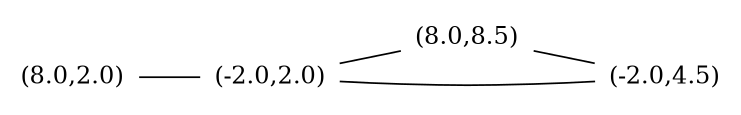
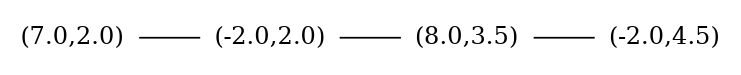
(467, 38) -> (467, 38)
(73, 77) -> (73, 38)
(467, 85) -> none
